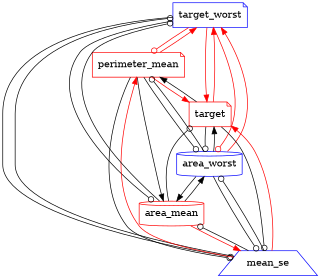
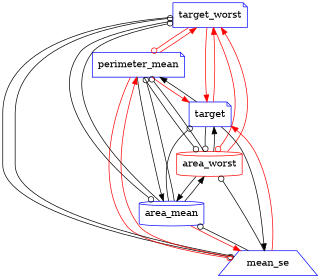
(138, 65) -> (138, 65)
(210, 114) -> (210, 114)
none -> (162, 142)
(209, 164) -> (209, 164)
(254, 181) -> (254, 181)
(115, 204) -> (115, 204)
(233, 212) -> none
(172, 214) -> (172, 214)
